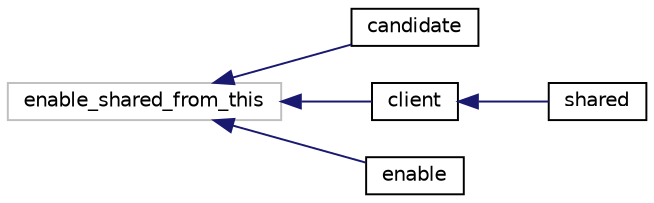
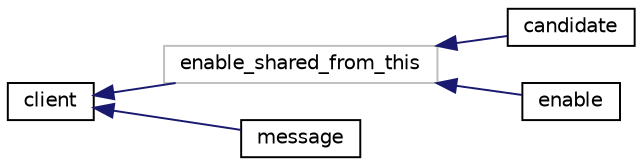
(337, 102) -> (144, 88)
(598, 102) -> (301, 139)
